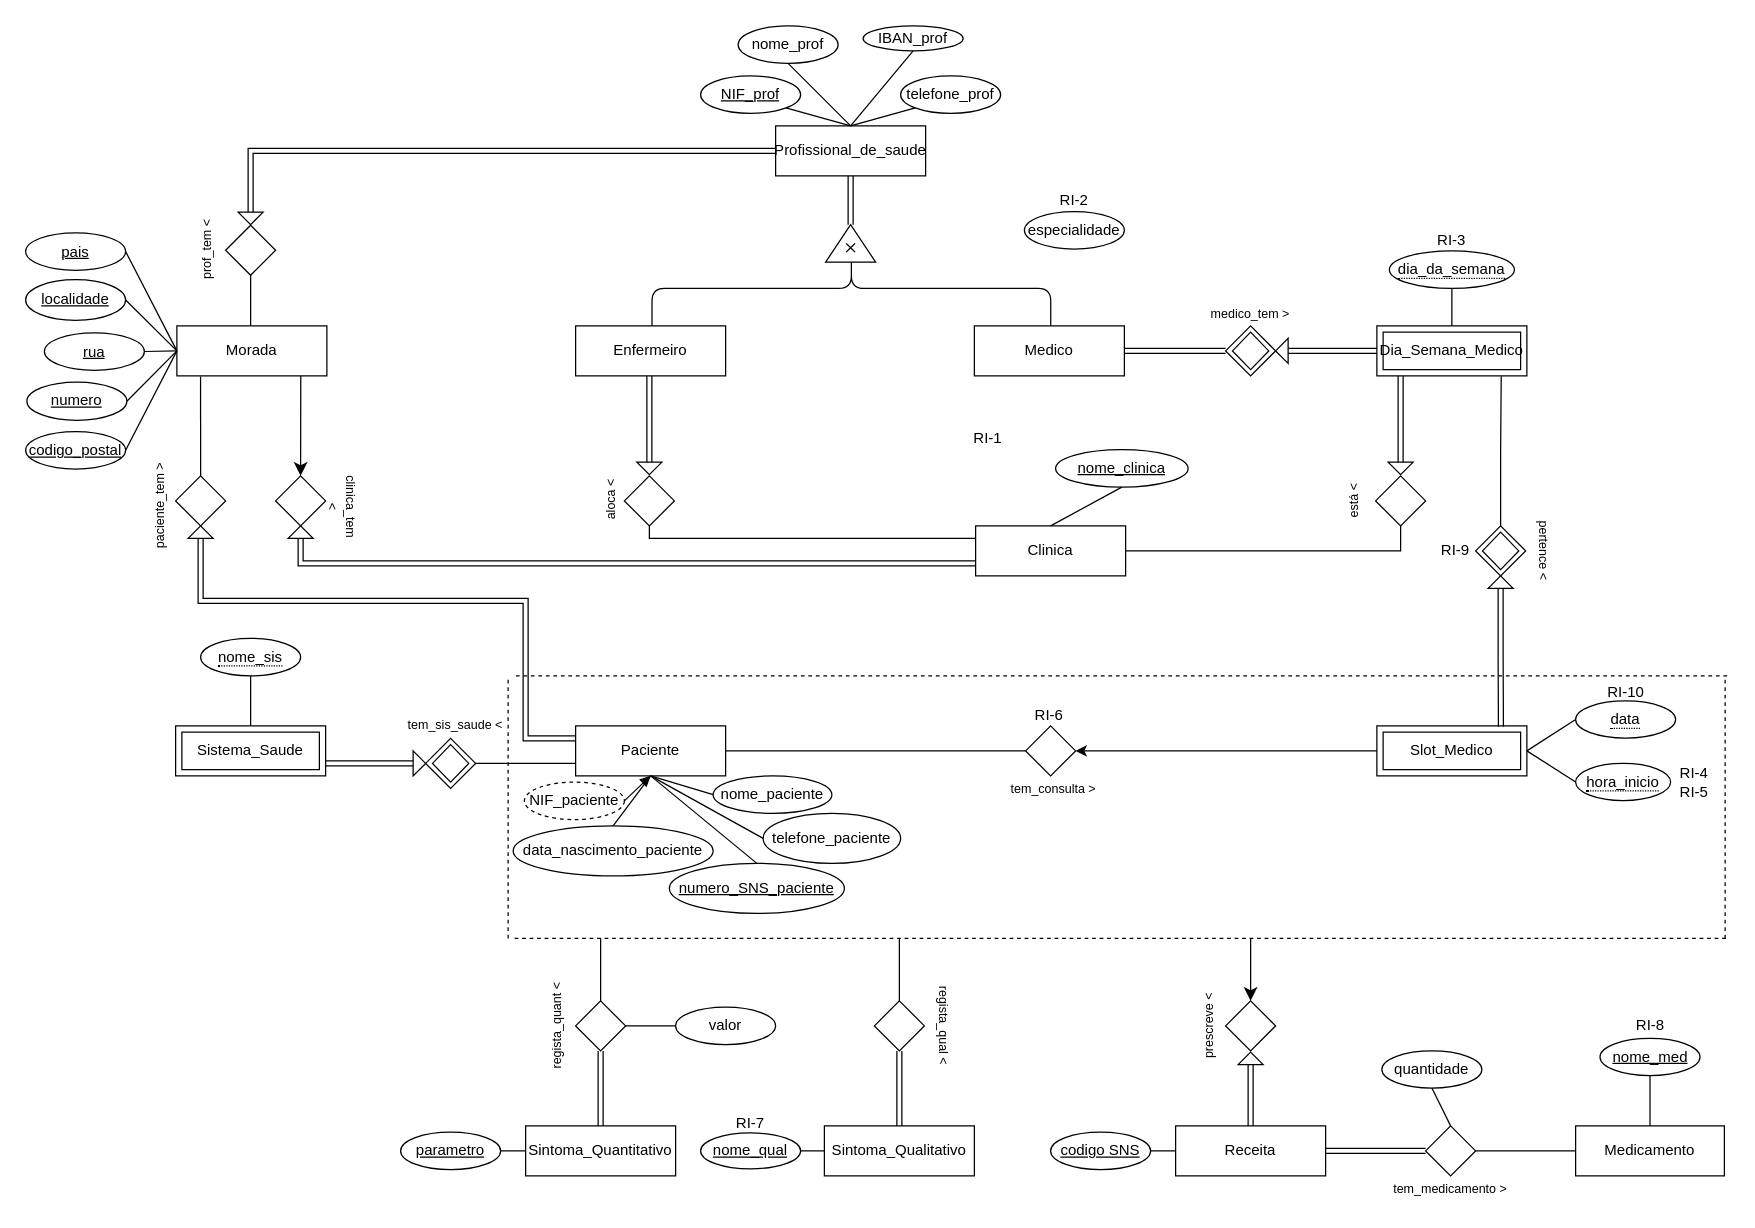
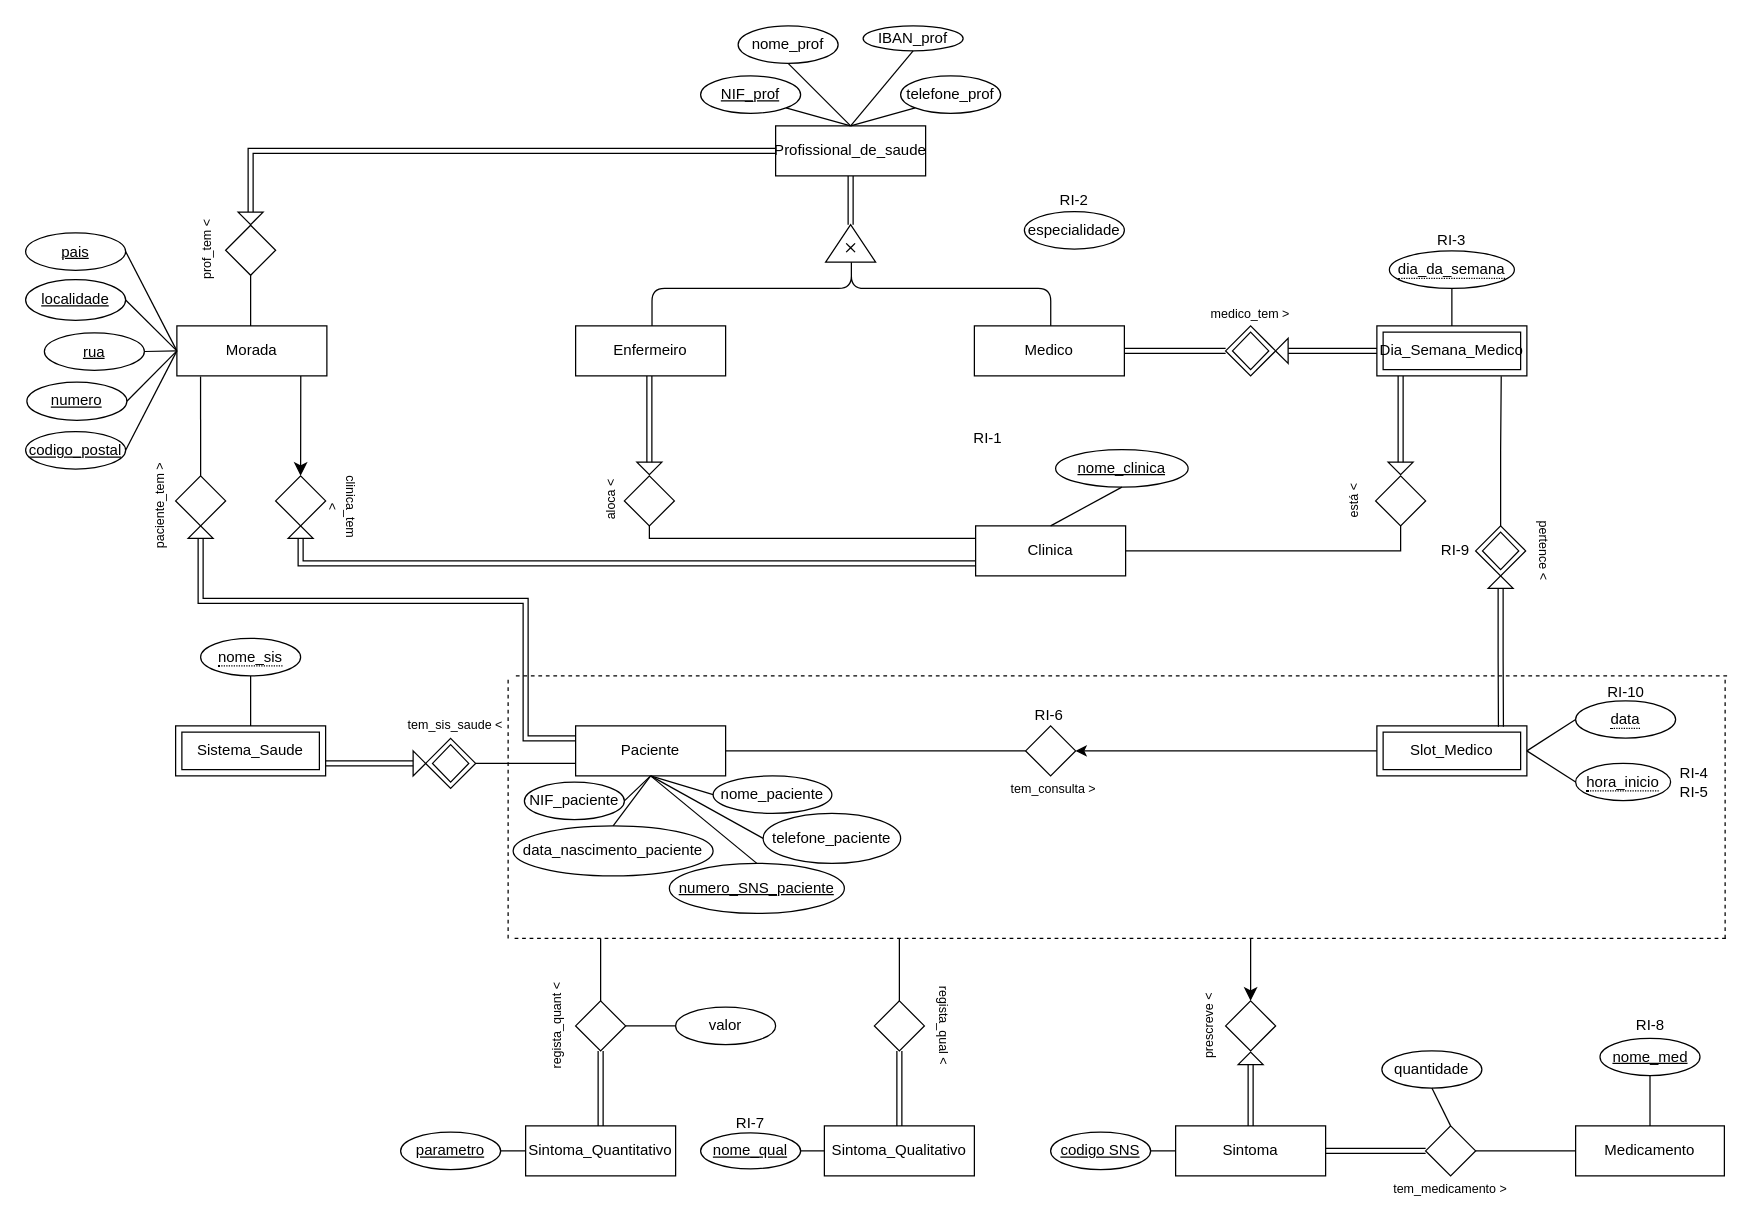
(625, 800) -> (625, 800)
(574, 801) -> (574, 801)
(1251, 1151) -> (1251, 1151)
